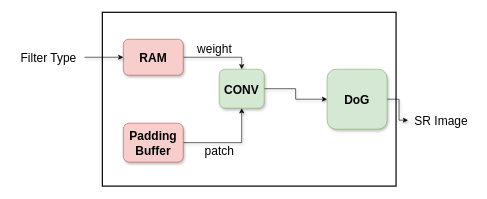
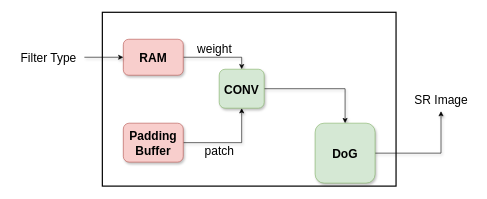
(357, 99) -> (345, 153)
(441, 120) -> (441, 99)
